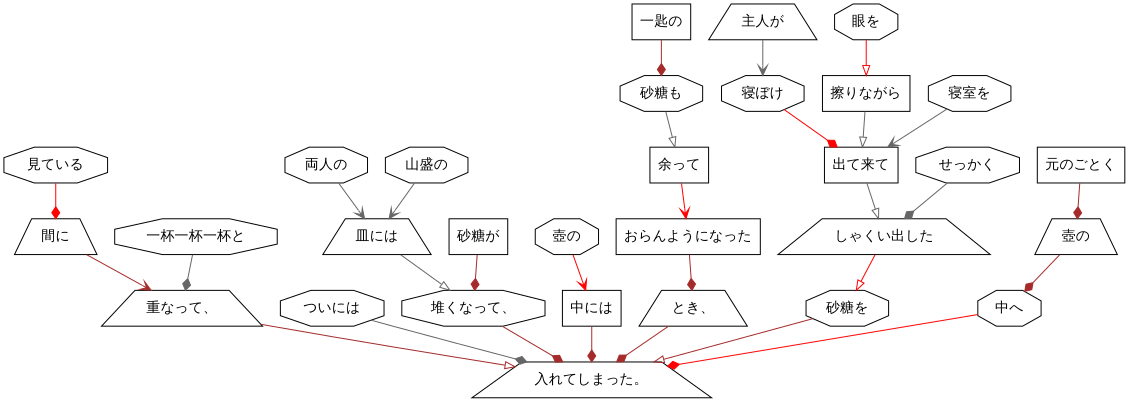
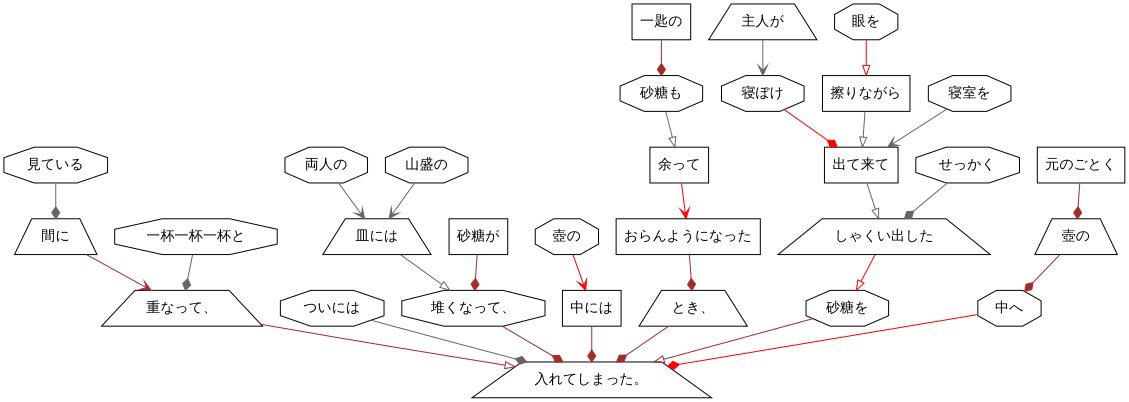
(56, 195) -> (56, 195)
